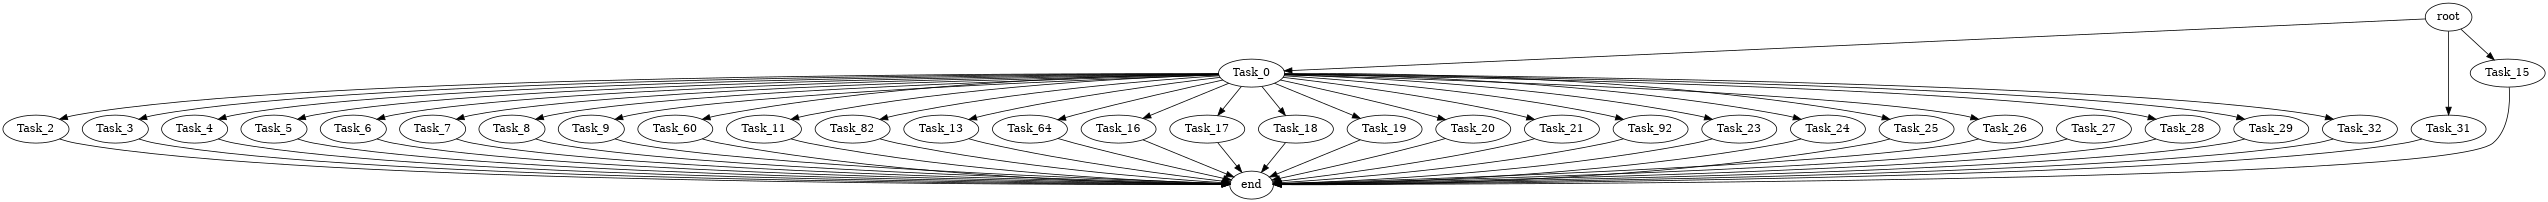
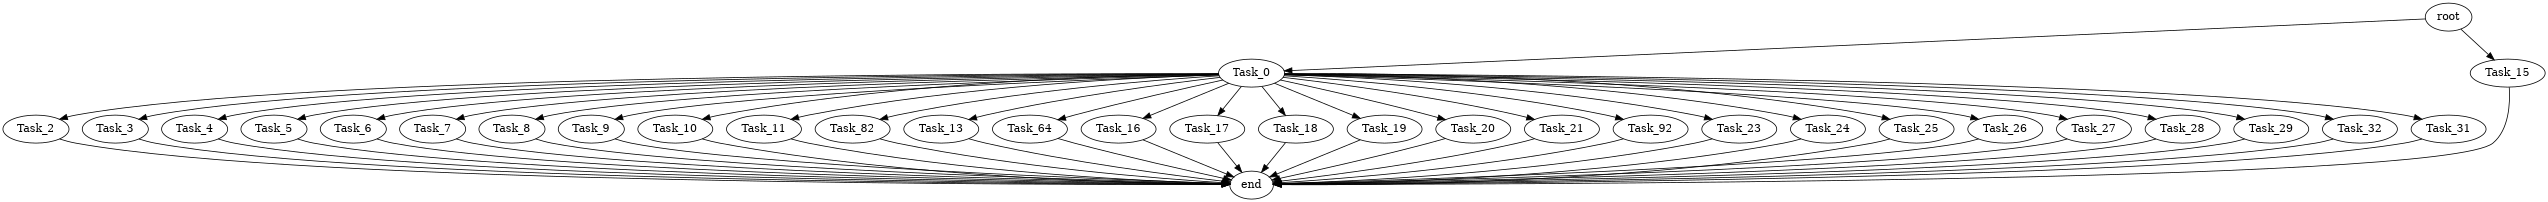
(2449, 69) -> (2133, 92)
none -> (1828, 95)
(675, 129) -> (675, 129)
